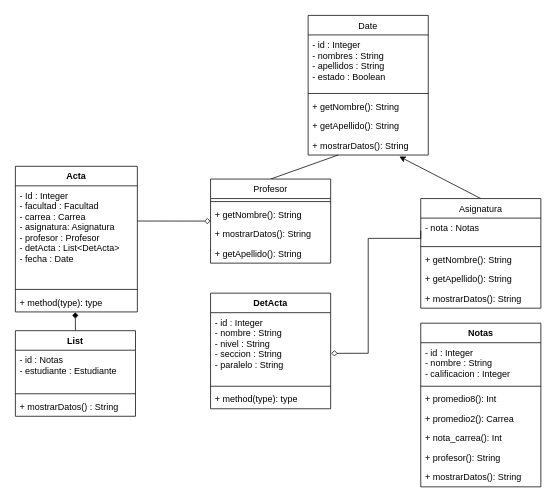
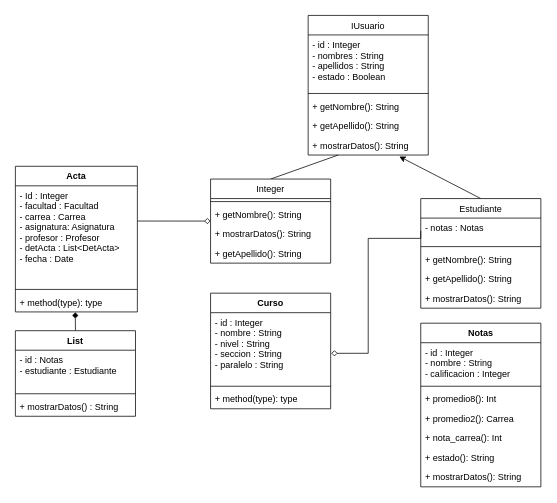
(368, 26) -> (368, 26)
(270, 189) -> (270, 189)
(480, 209) -> (480, 209)
(455, 228) -> (458, 228)
(270, 303) -> (270, 303)
(470, 458) -> (465, 458)
